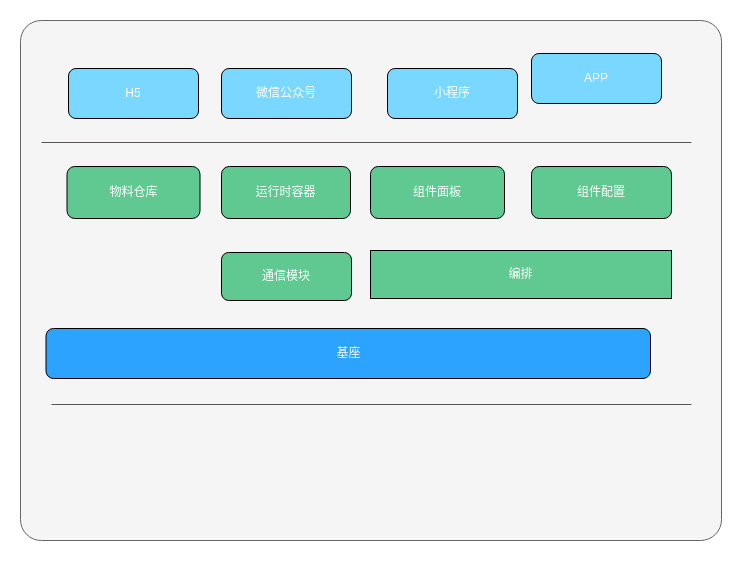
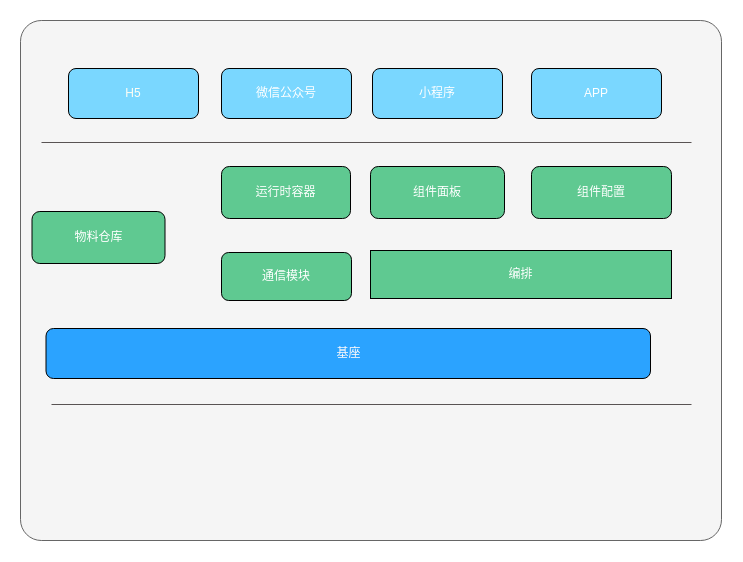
(597, 79) -> (597, 94)
(453, 94) -> (438, 94)
(134, 193) -> (99, 238)
